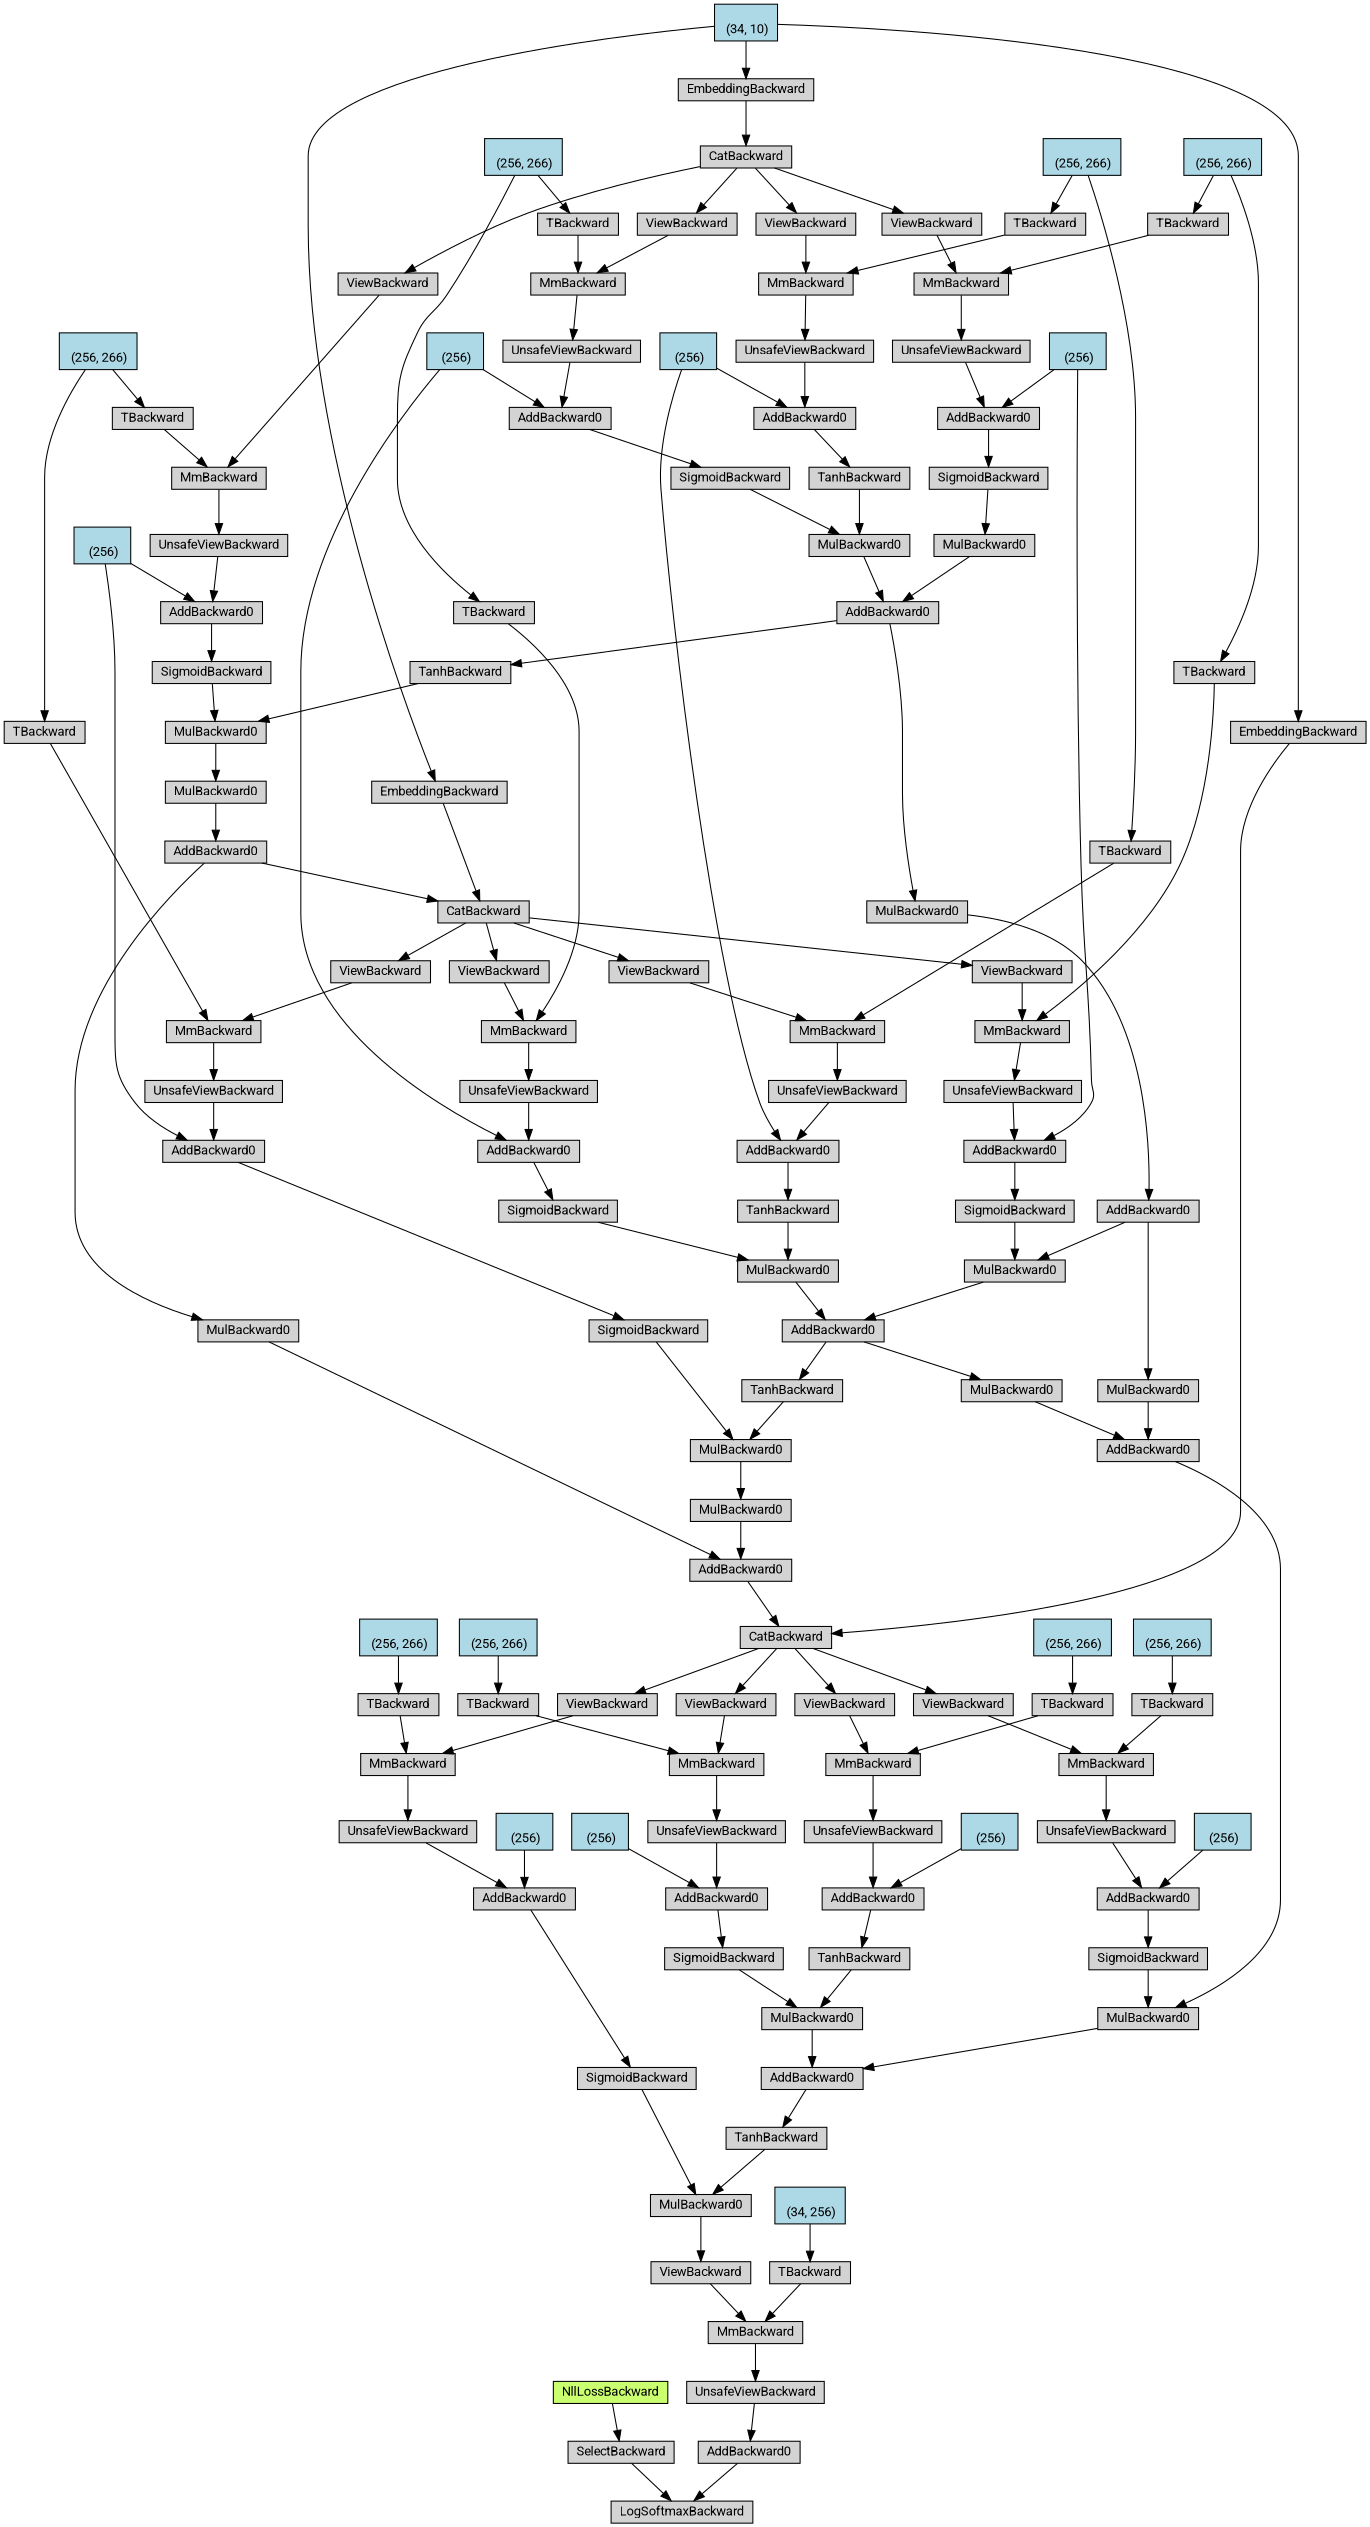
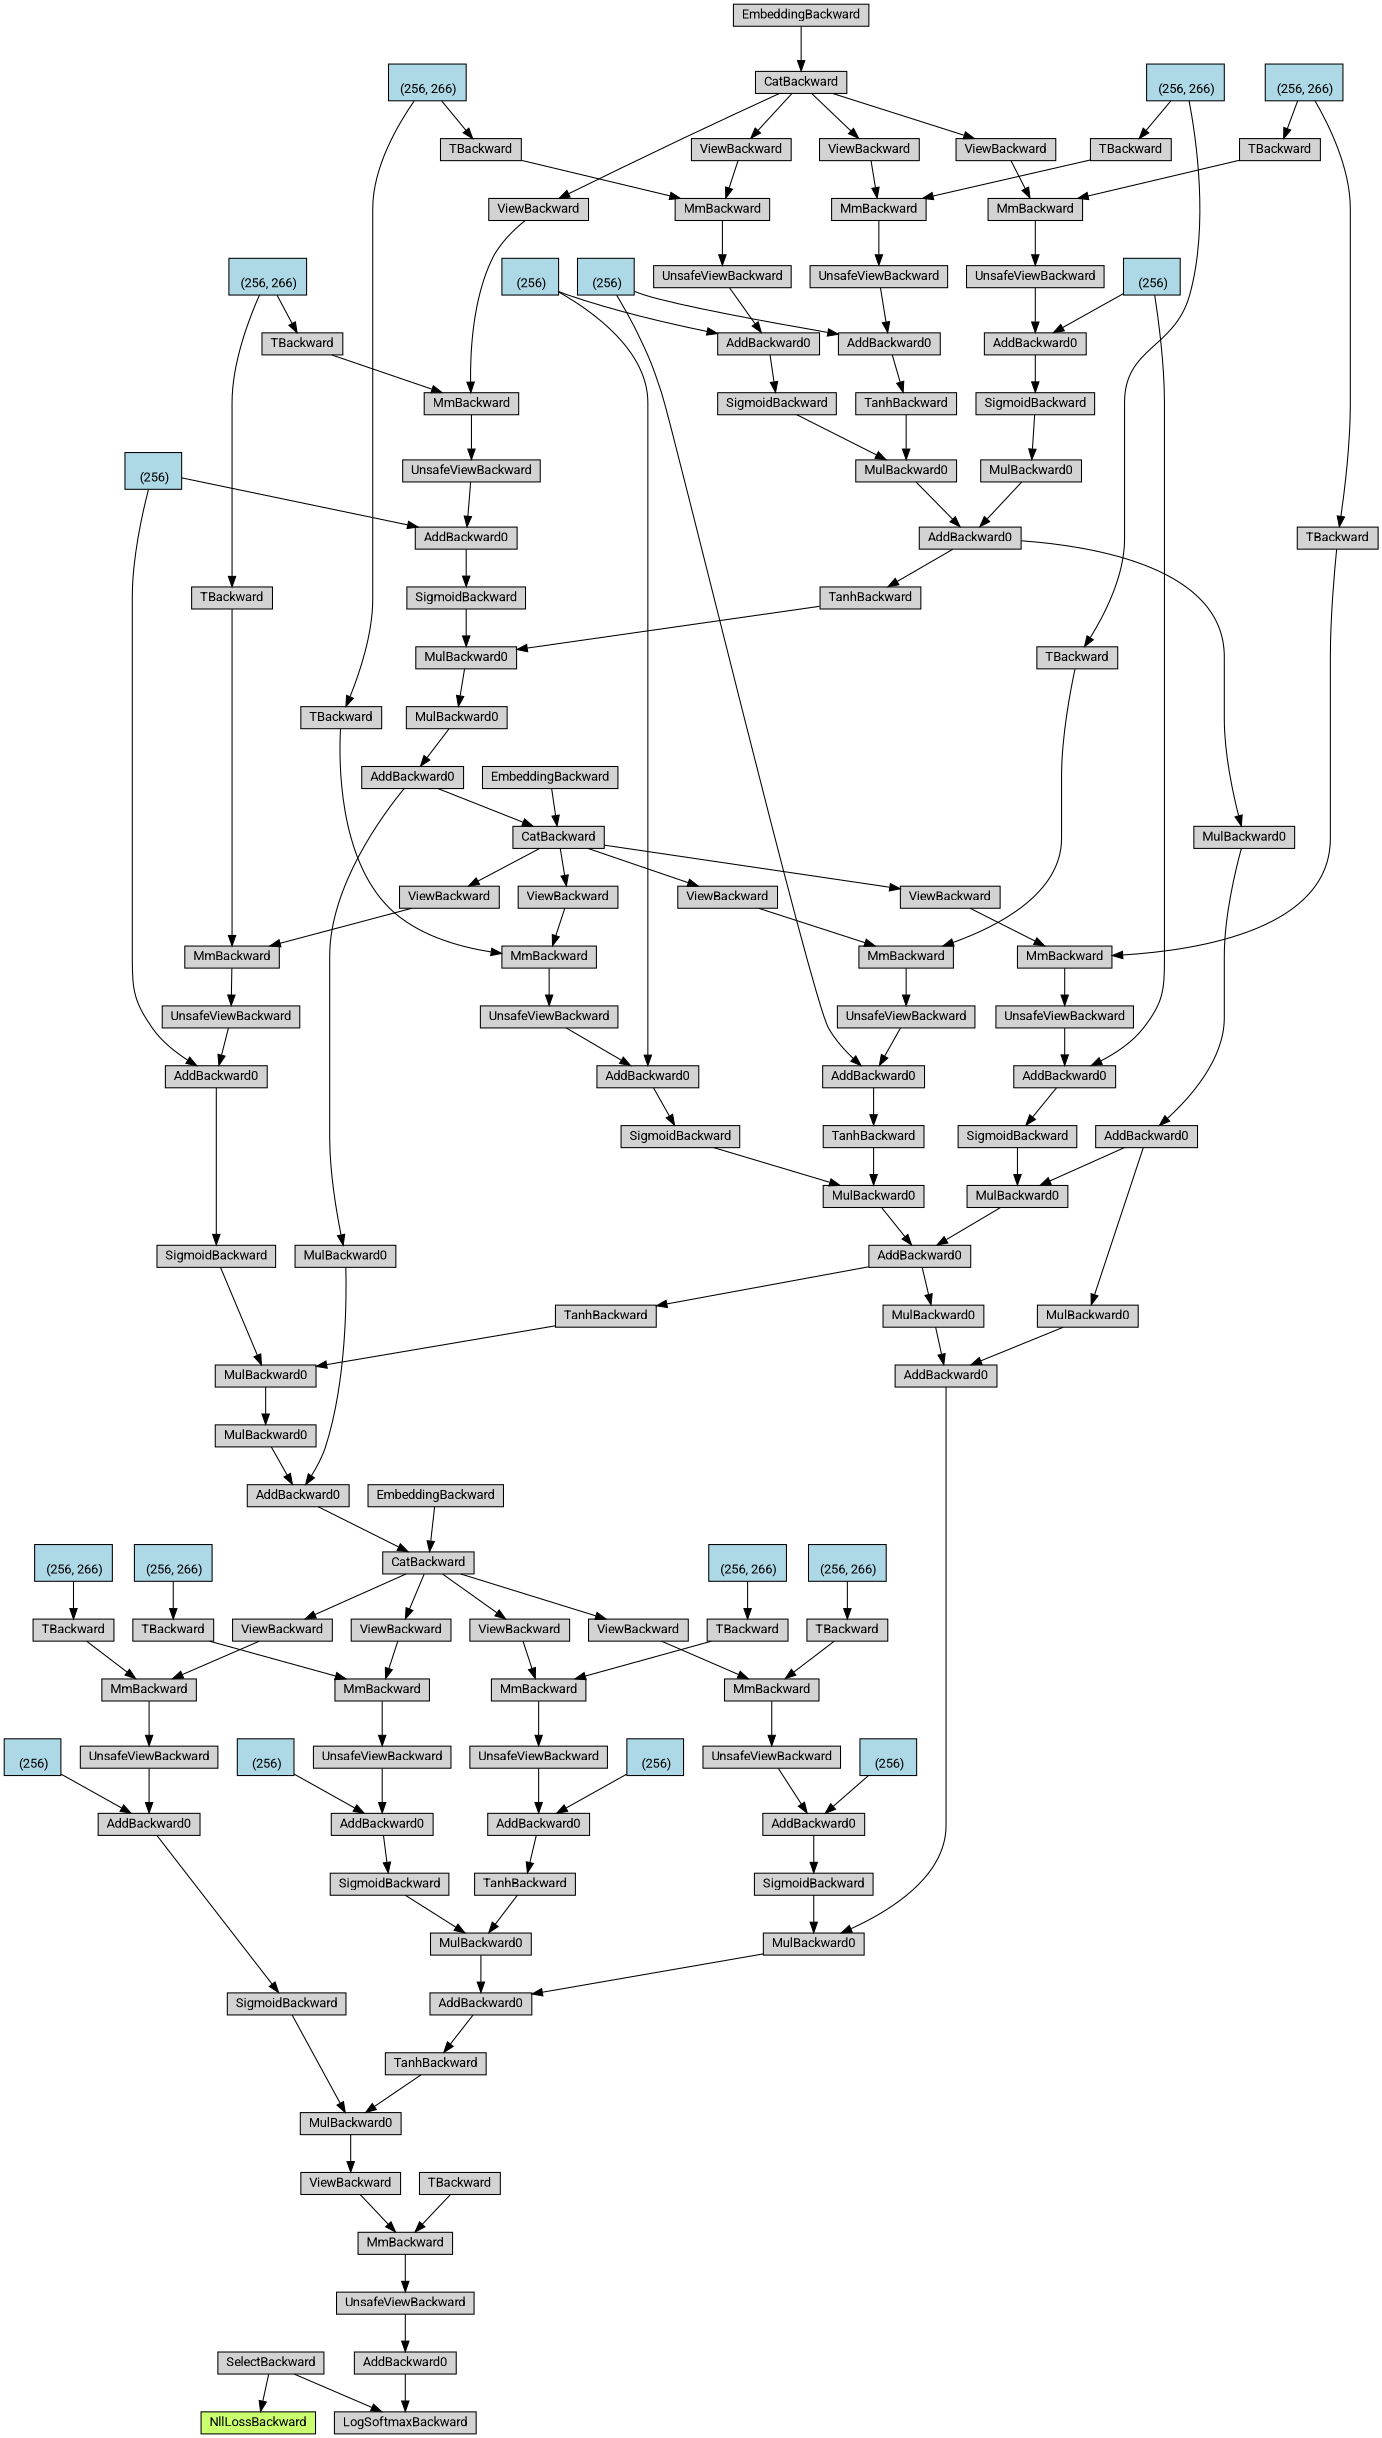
(746, 23) -> none
(810, 2206) -> none
(615, 2417) -> (266, 2388)
